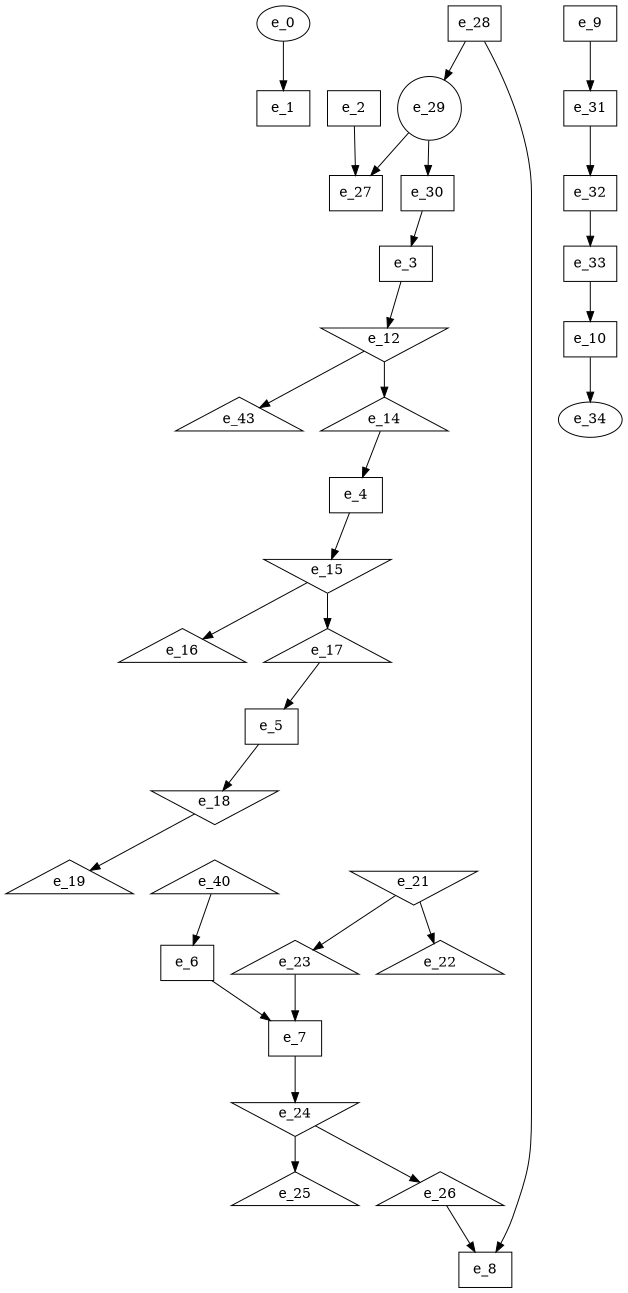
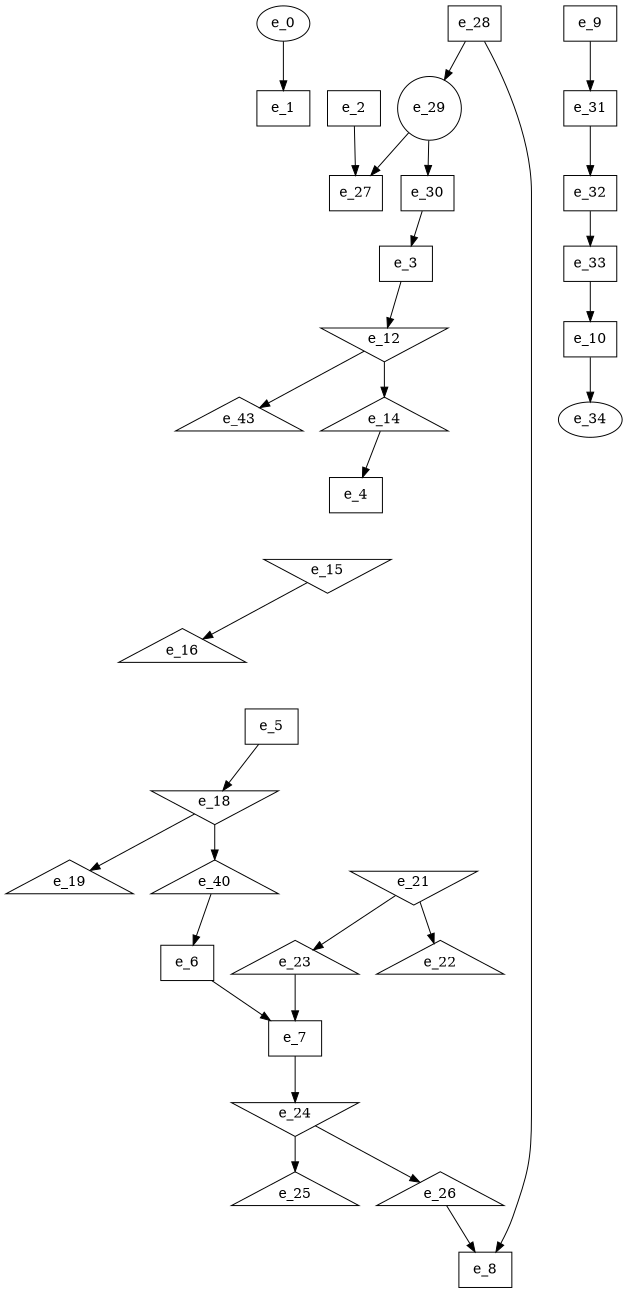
(342, 531) -> none
(328, 651) -> none
none -> (215, 837)
